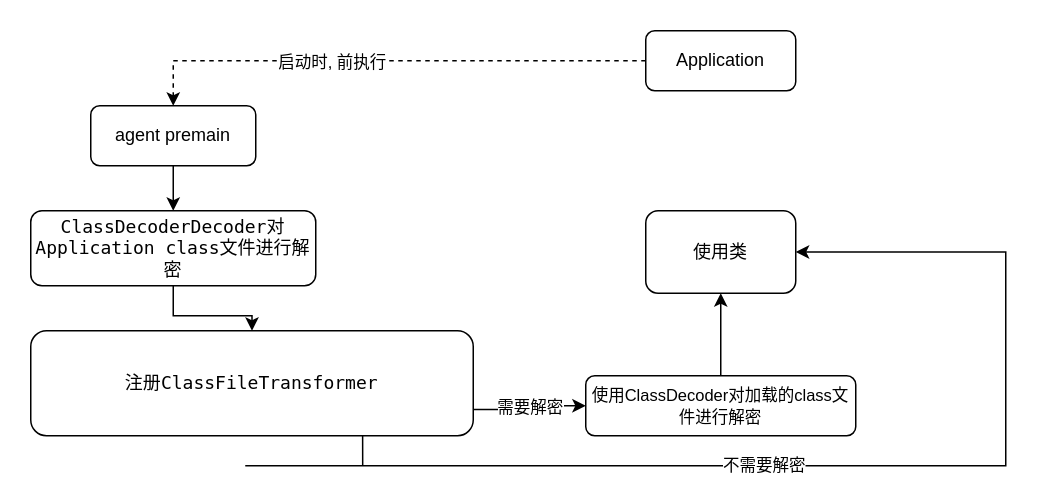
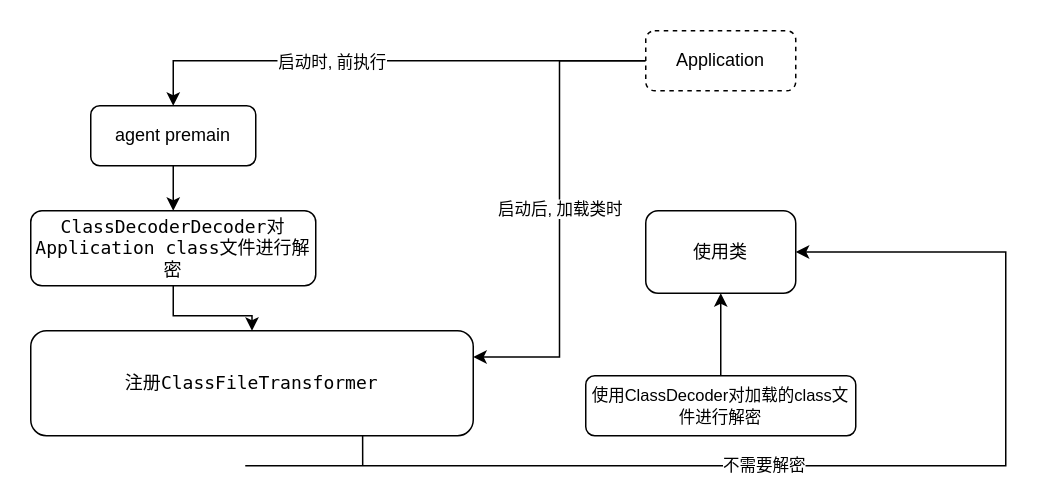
(473, 61) -> (473, 61)
(721, 61) -> (721, 61)
none -> (560, 247)
(525, 410) -> none
